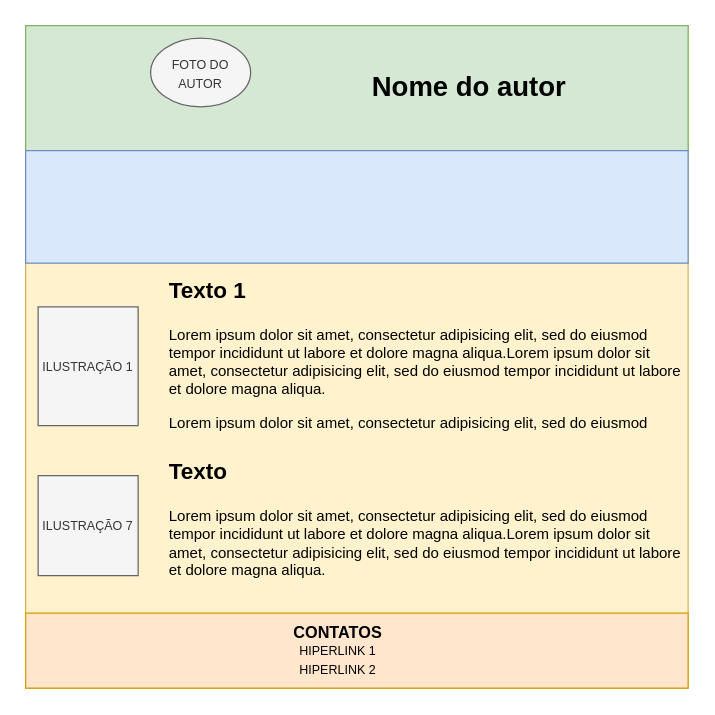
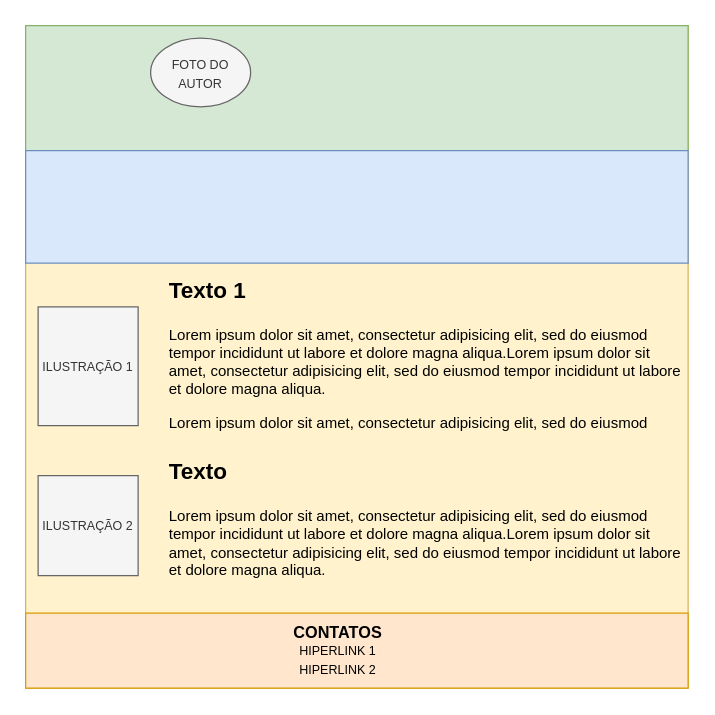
(469, 88) -> none
(88, 526) -> (88, 526)
